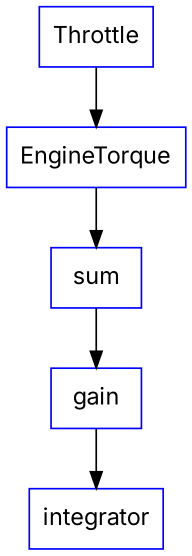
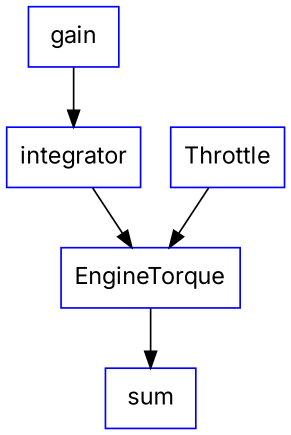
none -> (108, 211)
(96, 330) -> none
